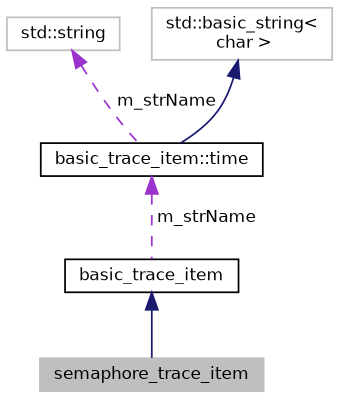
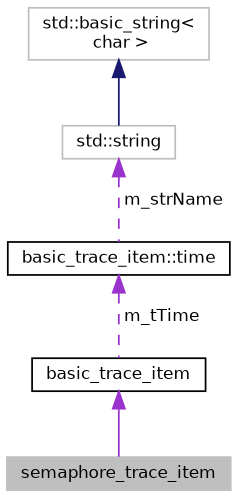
(214, 116) -> (119, 102)
(205, 218) -> (160, 317)
(152, 334) -> (119, 433)
